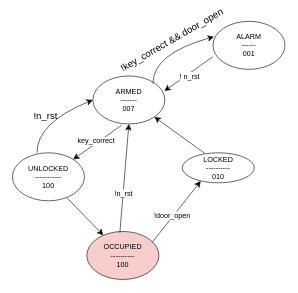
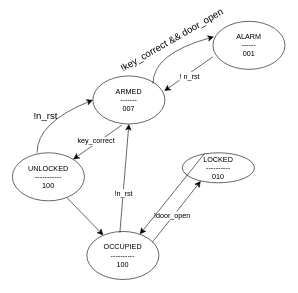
(182, 137) -> (173, 193)
(123, 255) -> (123, 255)
